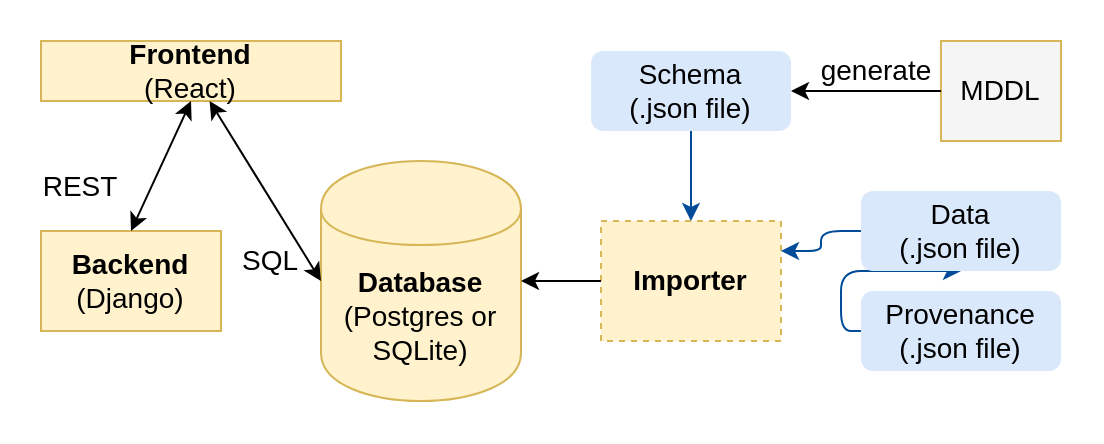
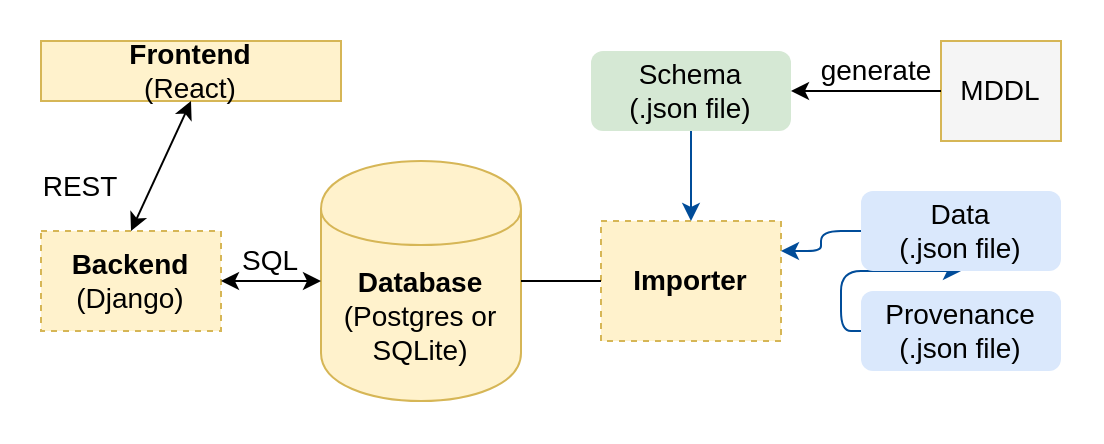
(691, 91) -> (691, 91)
(265, 191) -> (271, 281)
(131, 281) -> (131, 281)
(536, 281) -> (529, 281)
